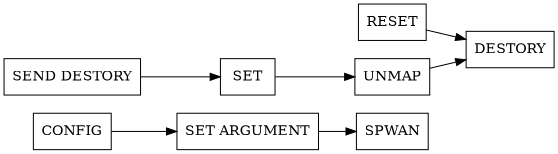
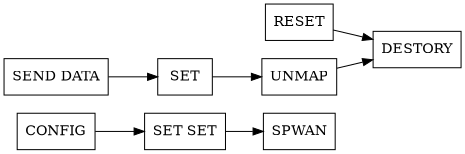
(72, 77) -> (56, 77)
(248, 131) -> (185, 131)
